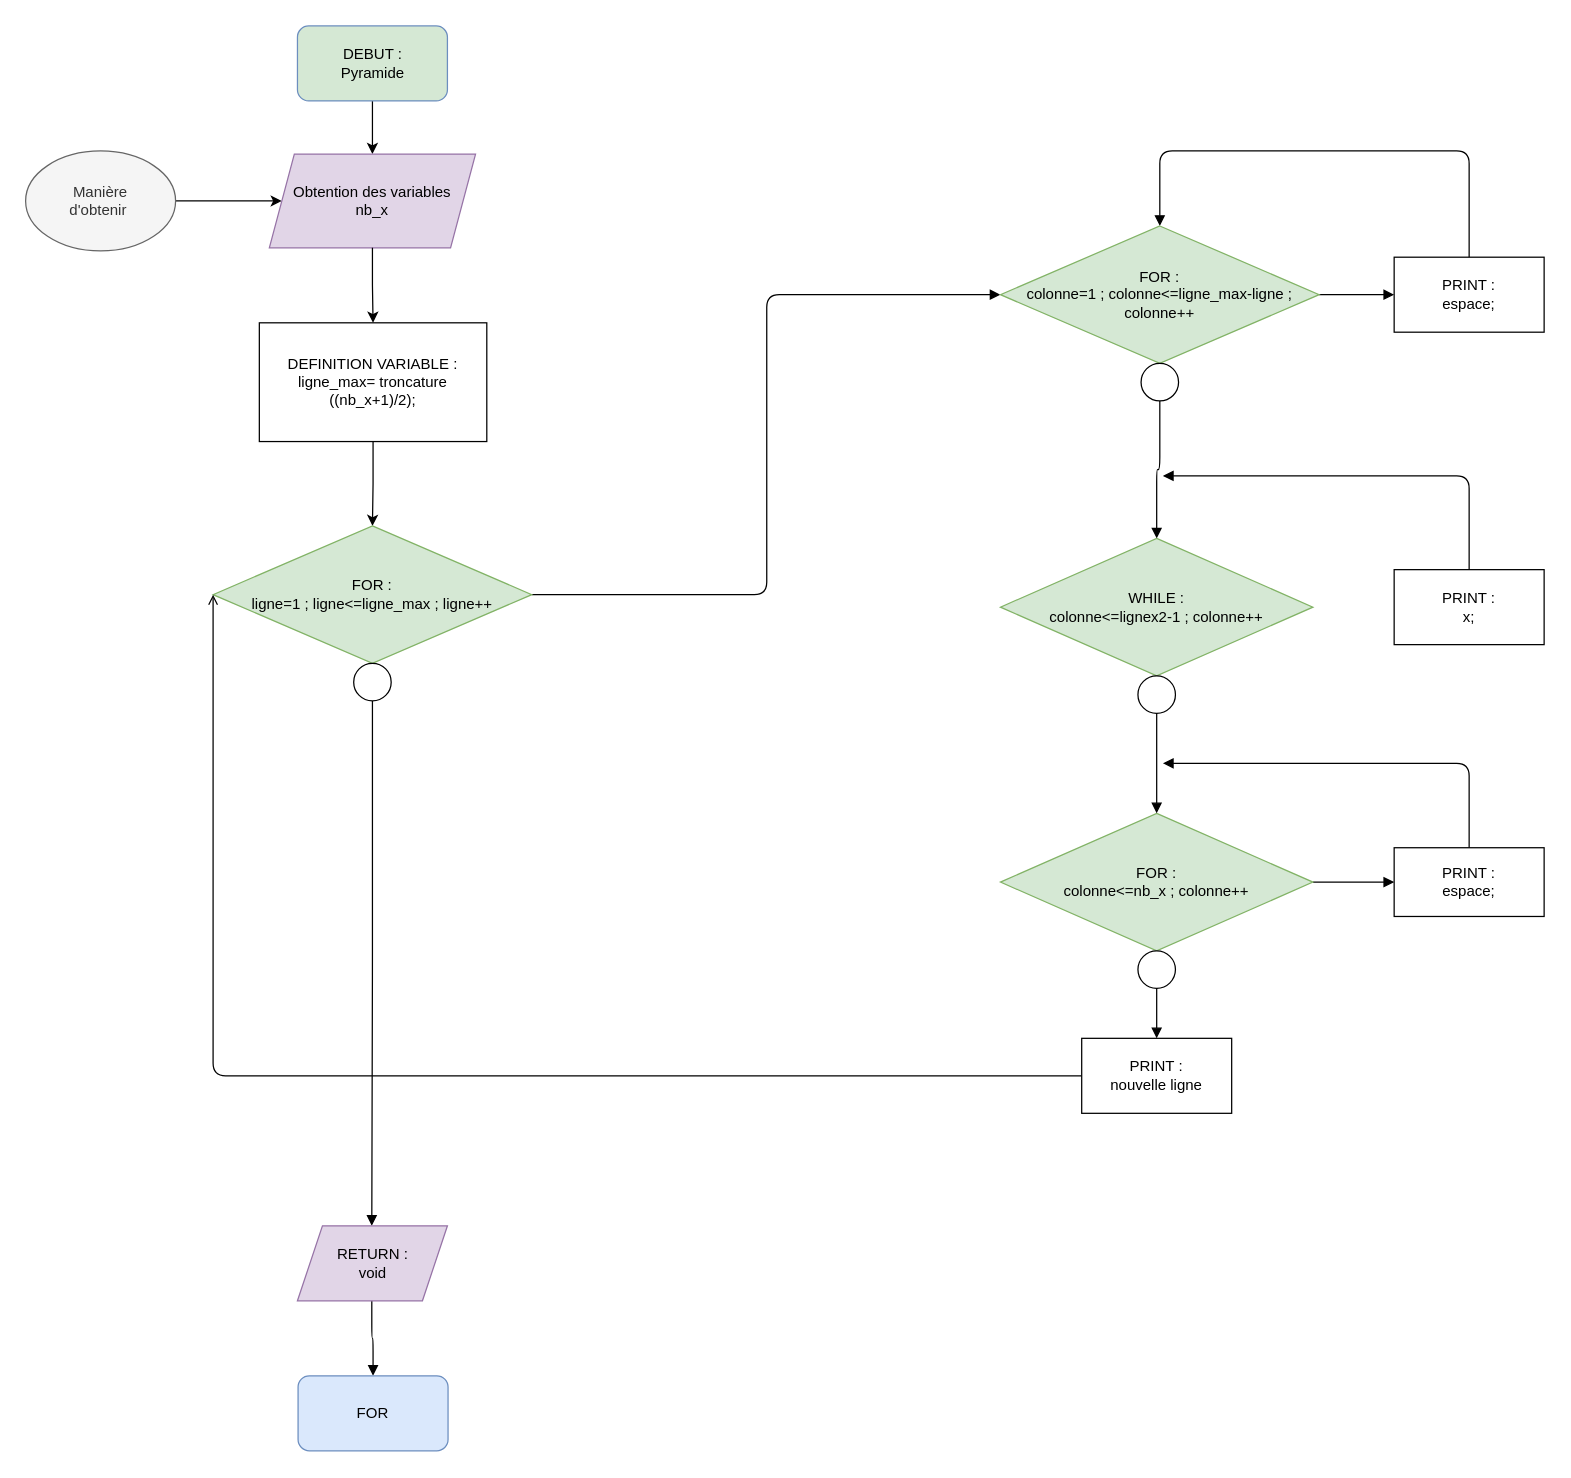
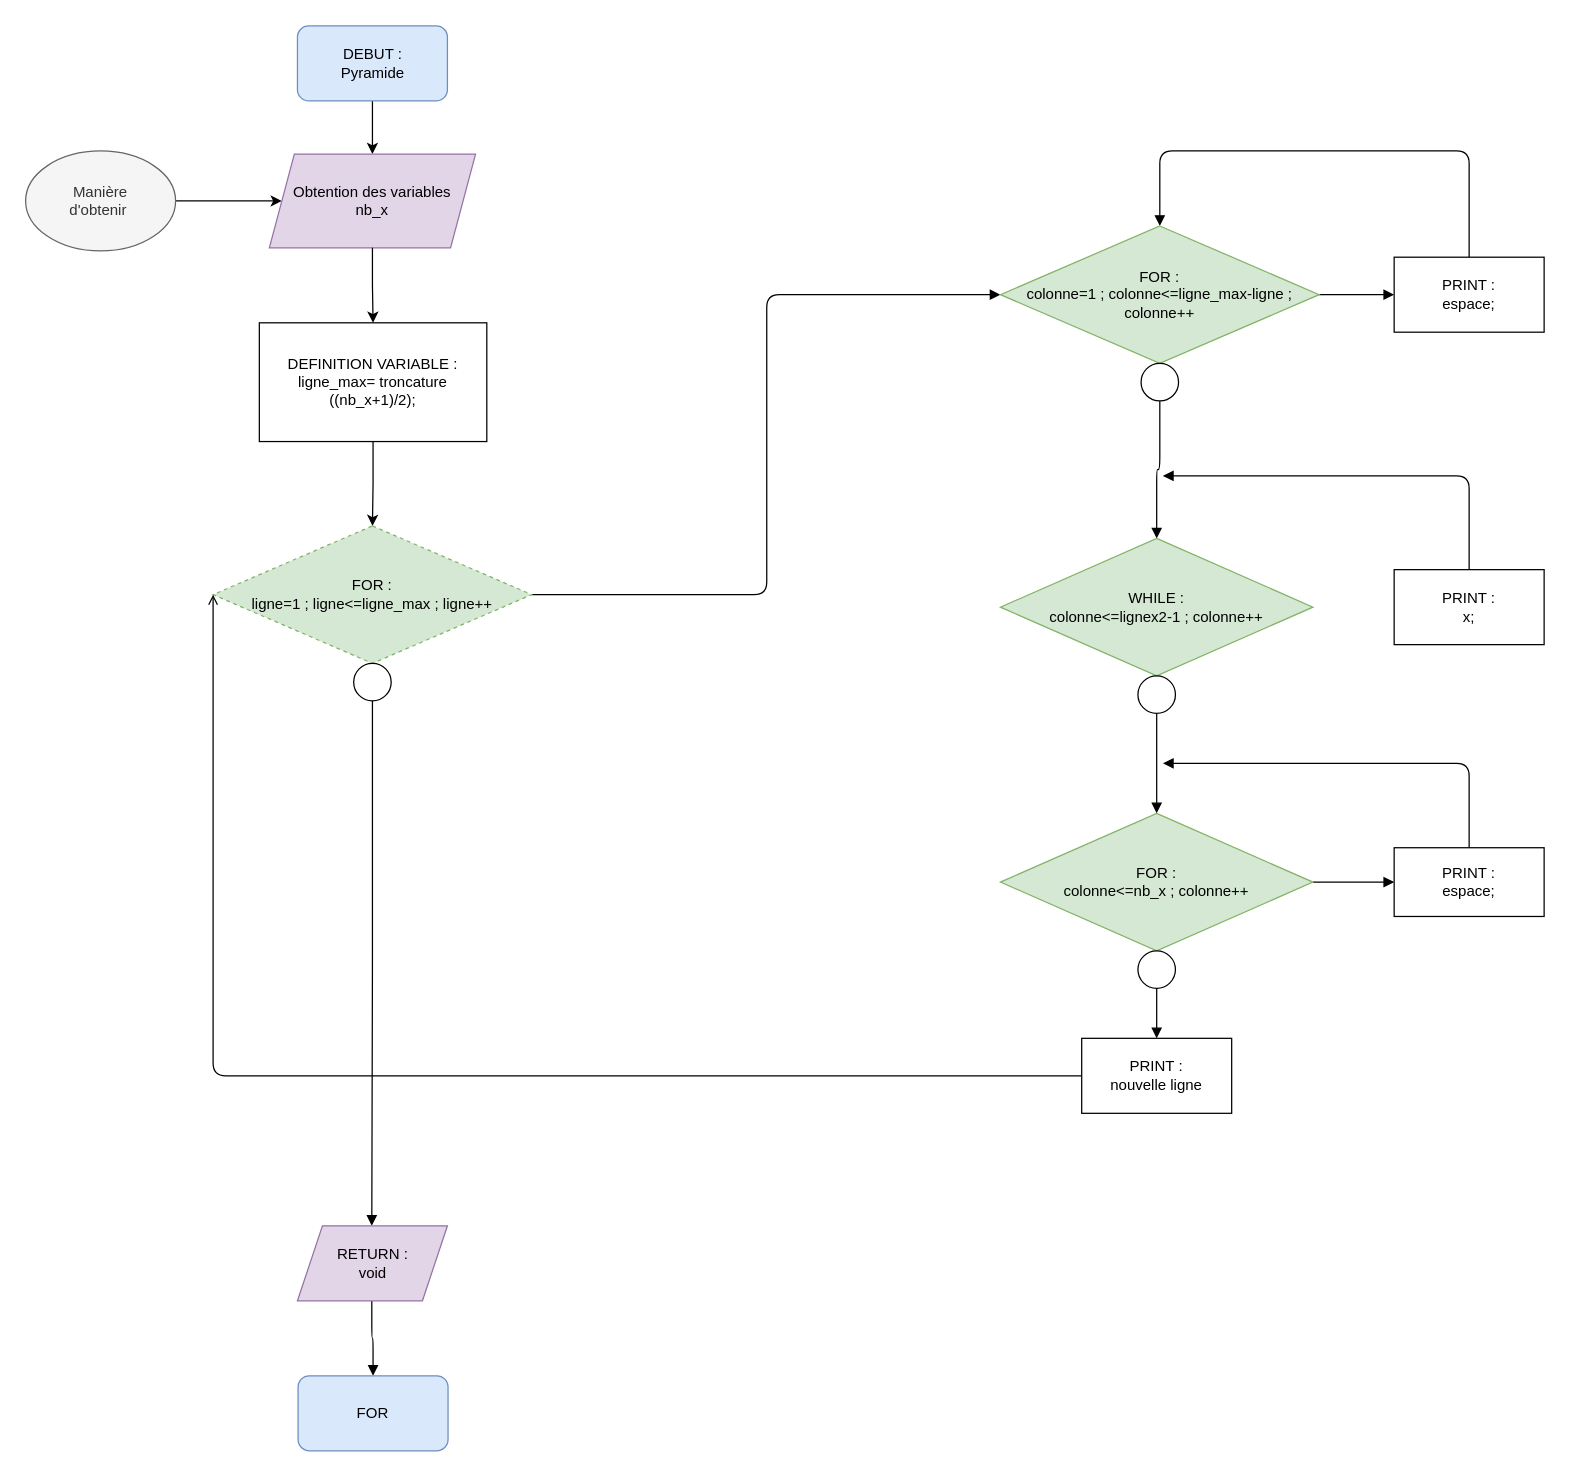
(373, 63) -> (373, 63)
(373, 594) -> (373, 594)
